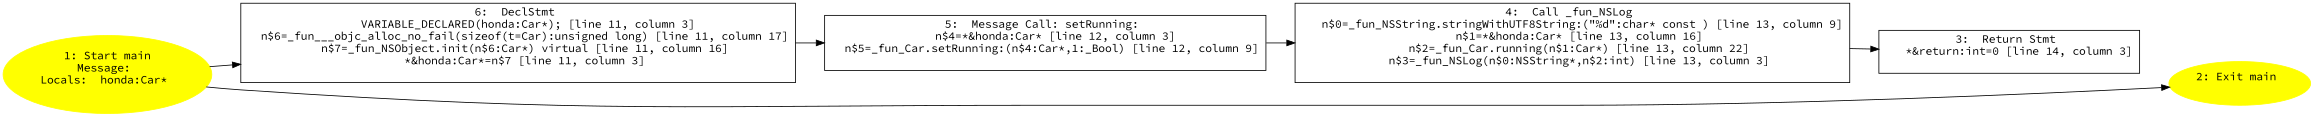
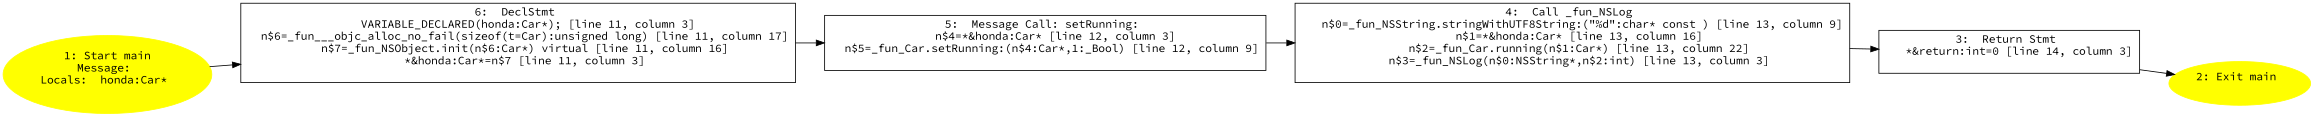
(1184, 105) -> (2153, 72)
